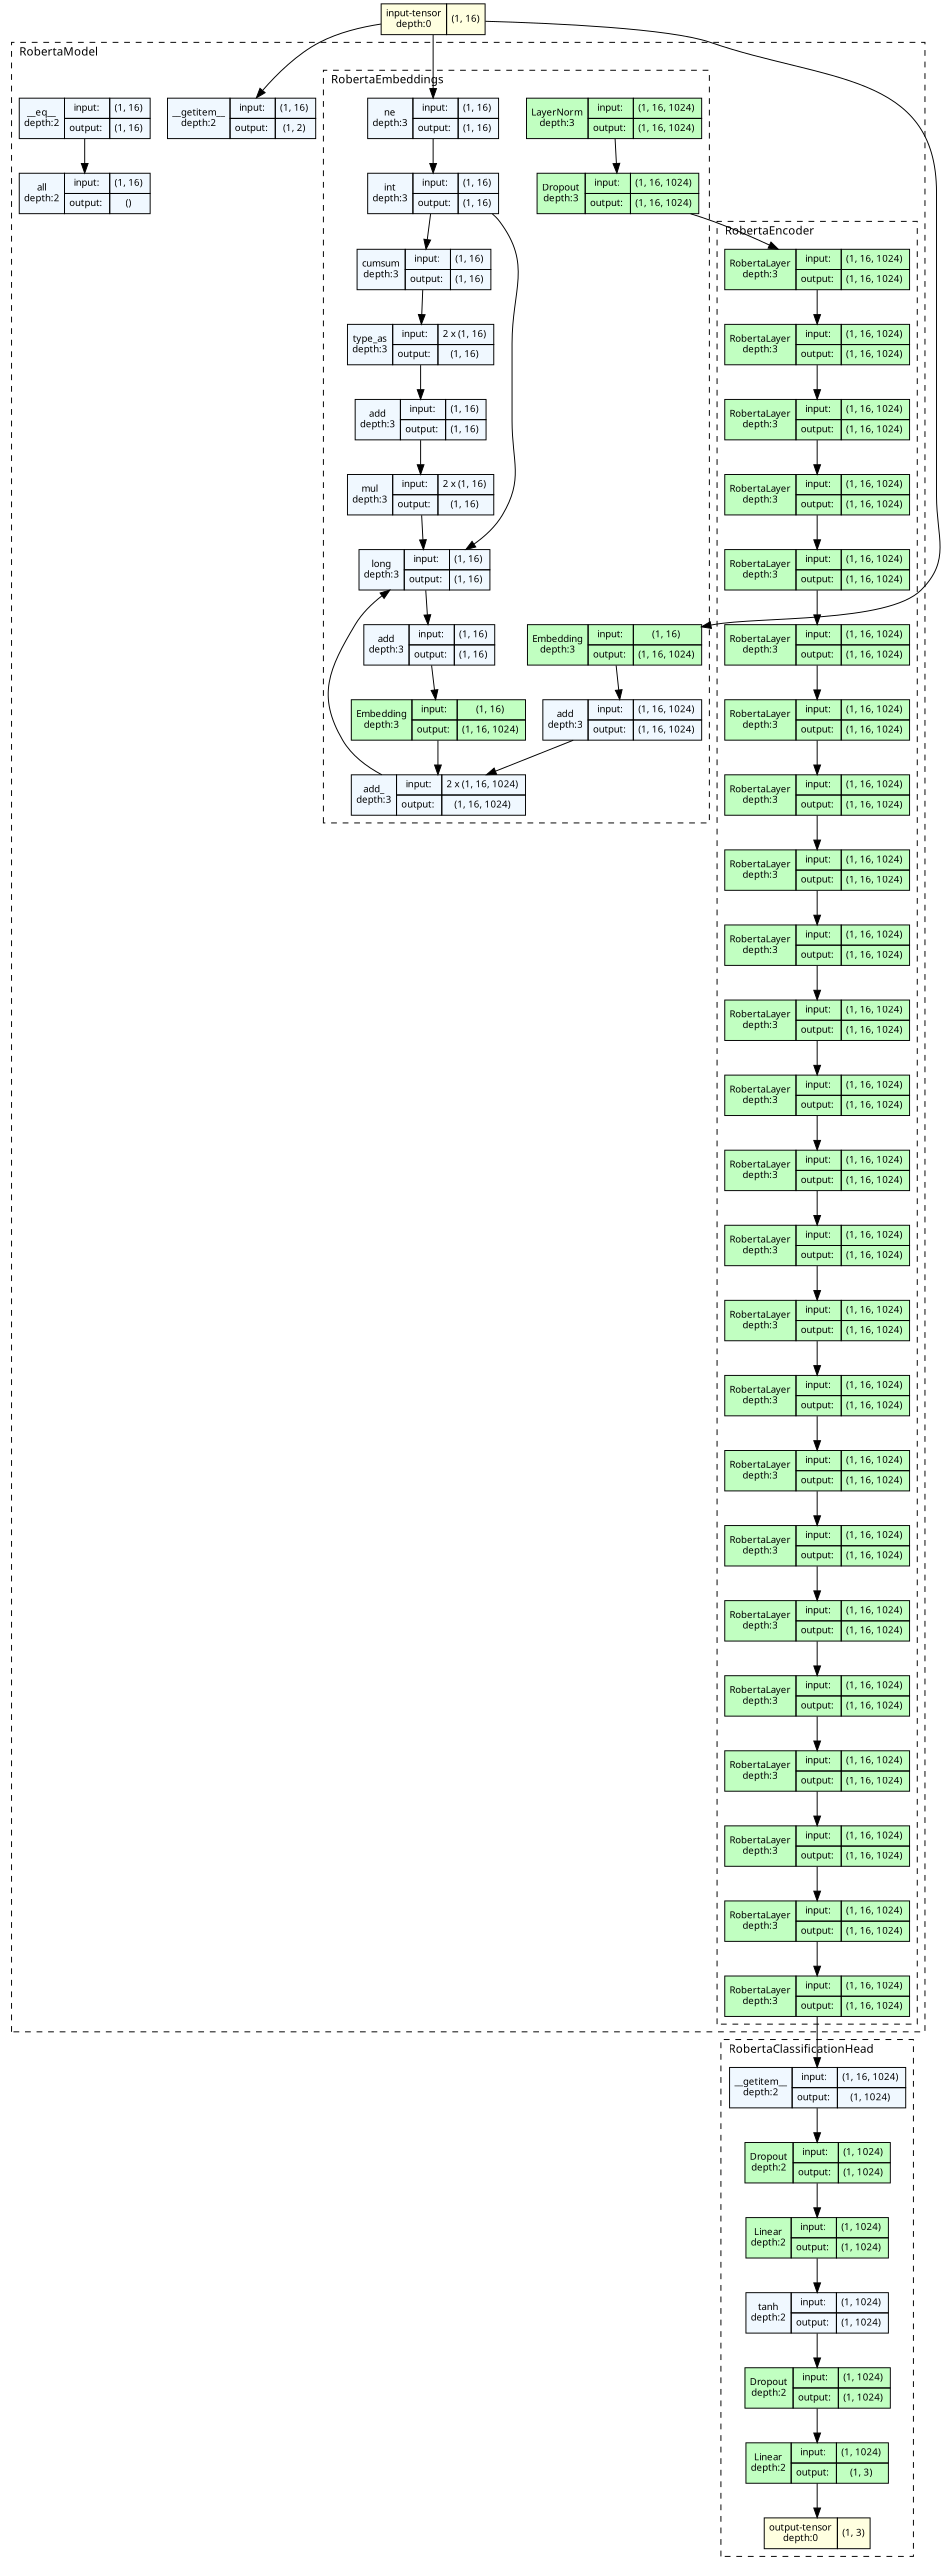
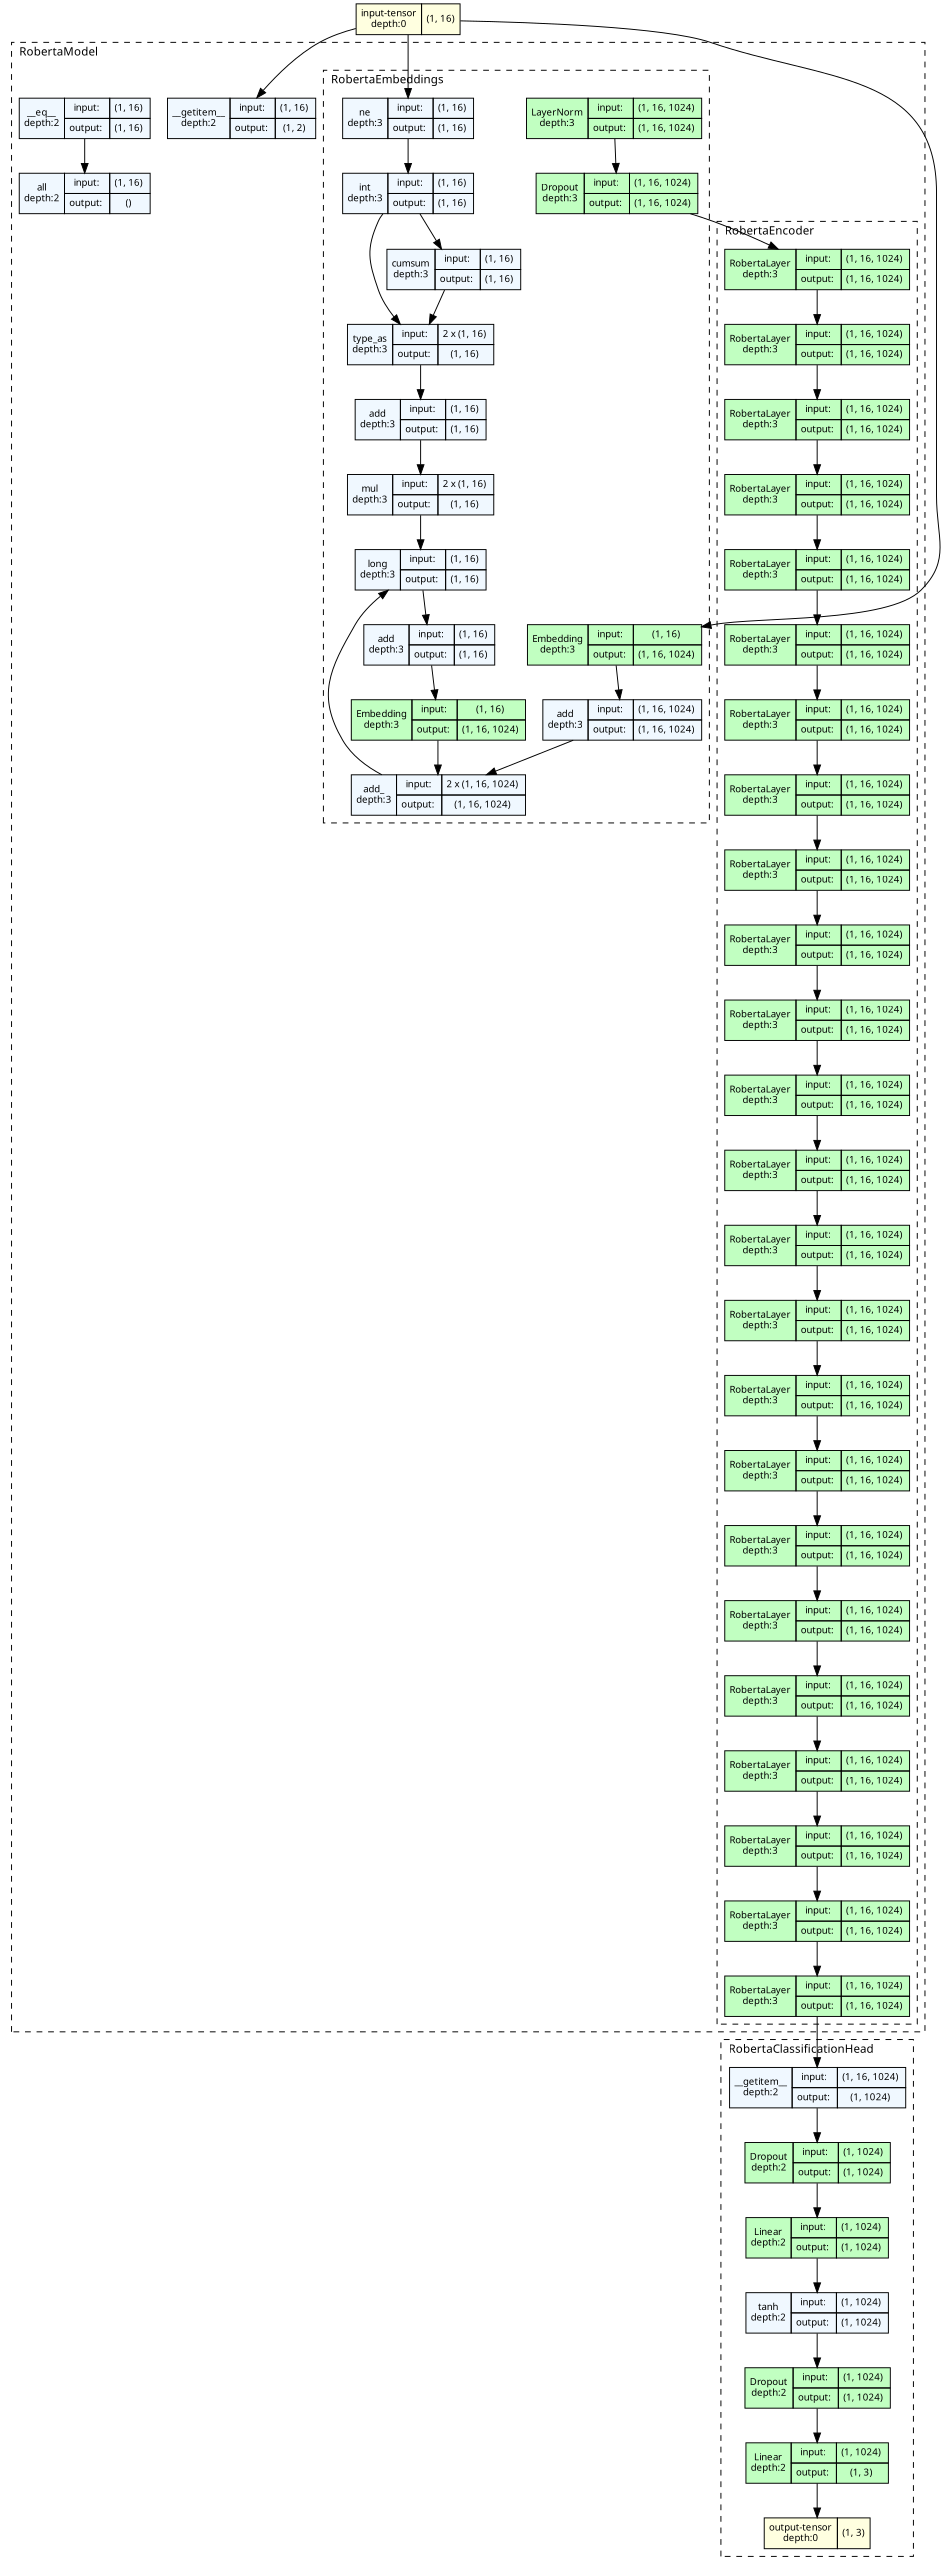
(512, 382) -> (371, 267)
